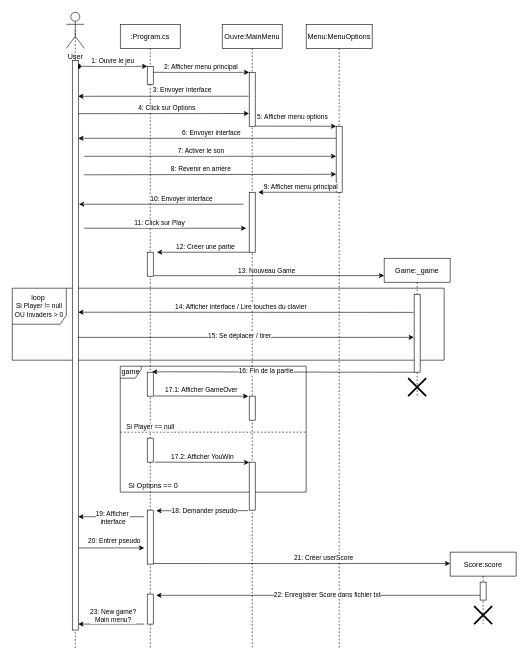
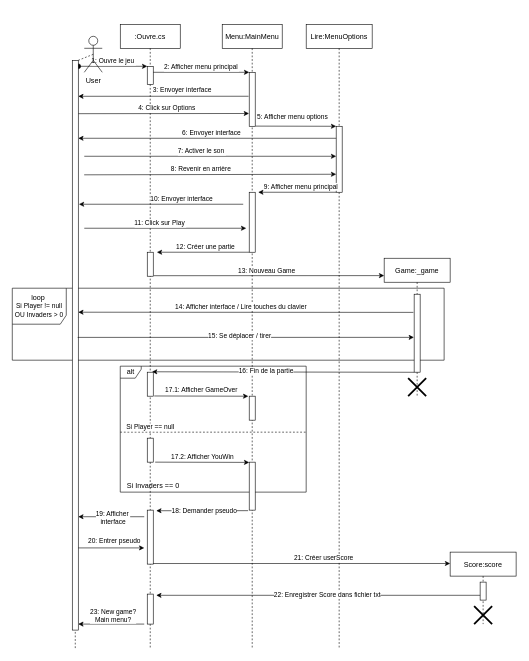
(75, 30) -> (93, 54)
(150, 37) -> (150, 37)
(252, 37) -> (252, 37)
(339, 37) -> (339, 37)
(131, 372) -> (131, 372)
(153, 486) -> (153, 486)
